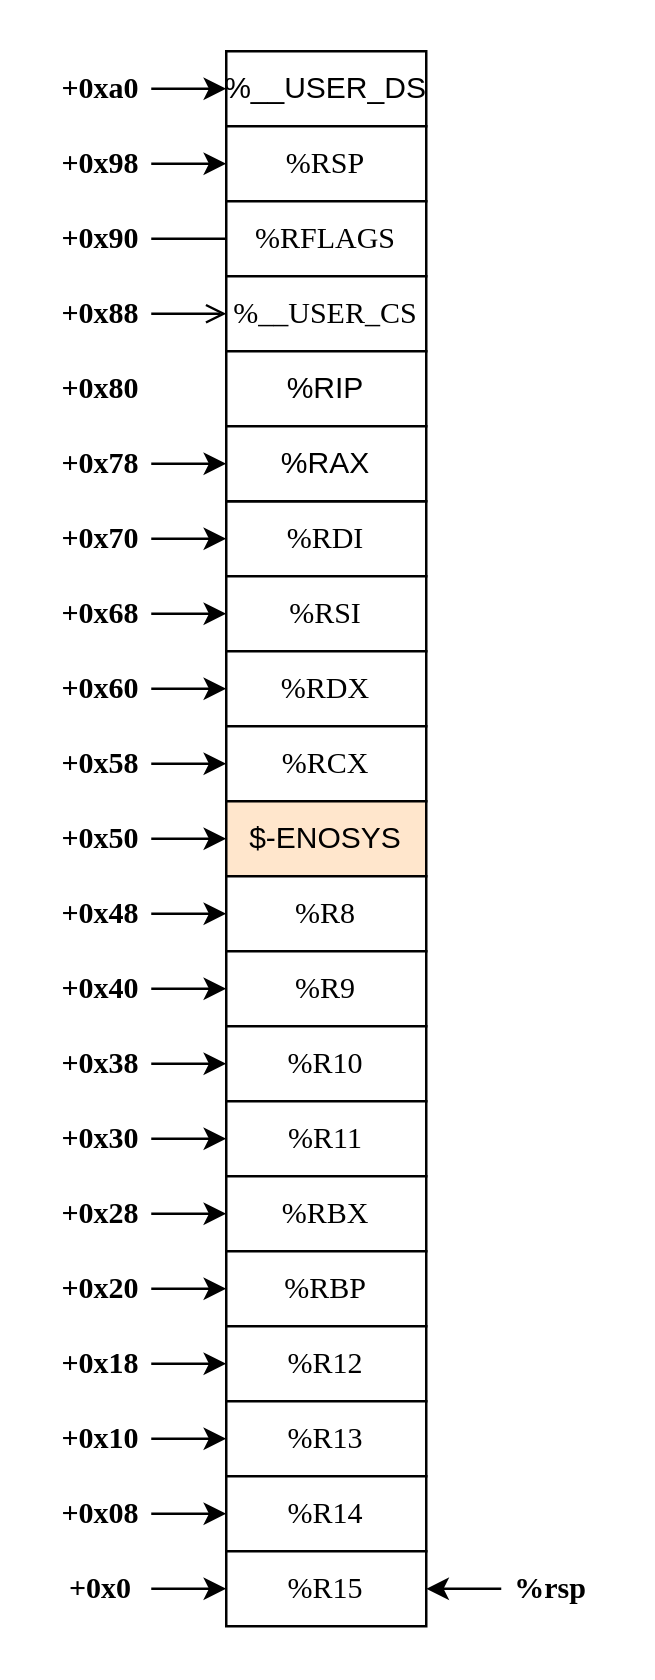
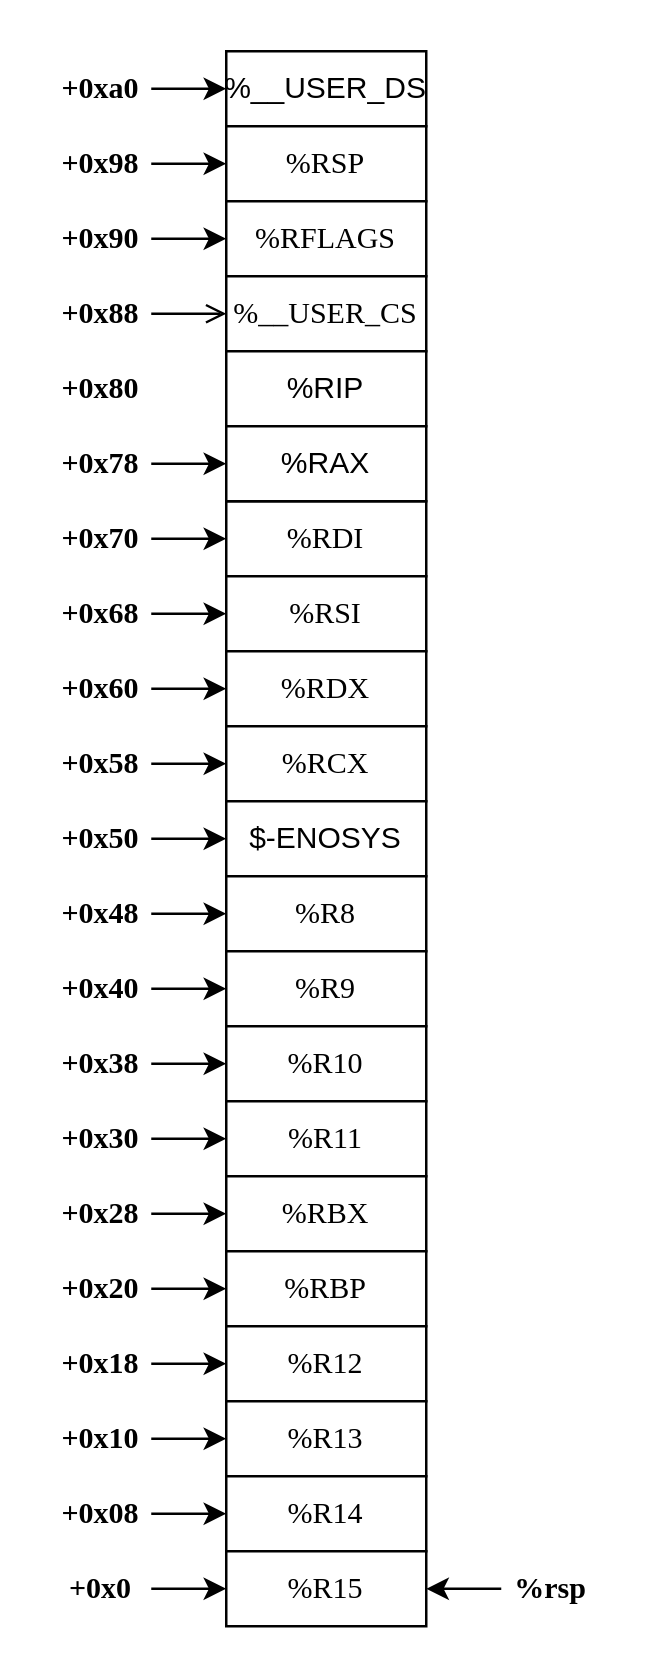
(215, 239) -> (208, 239)
(326, 839) -> (326, 839)
